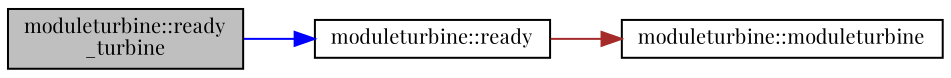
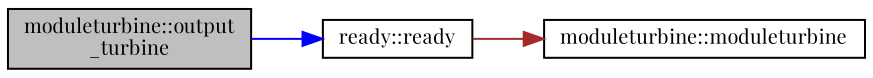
(126, 39) -> (130, 39)
(432, 39) -> (398, 39)
